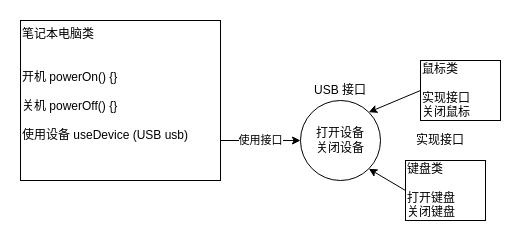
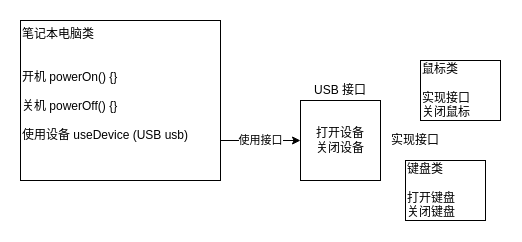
(398, 100) -> none
(341, 141) -> (341, 141)
(441, 141) -> (416, 141)
(390, 181) -> none
